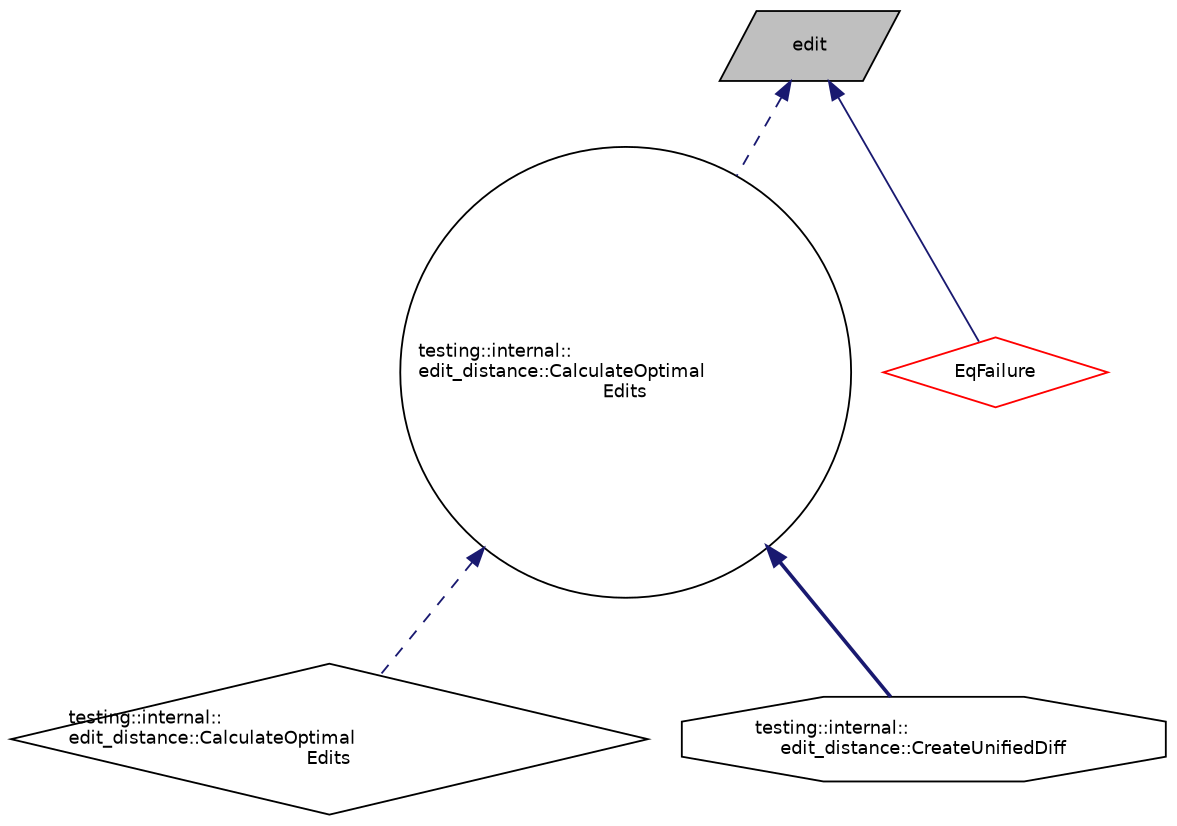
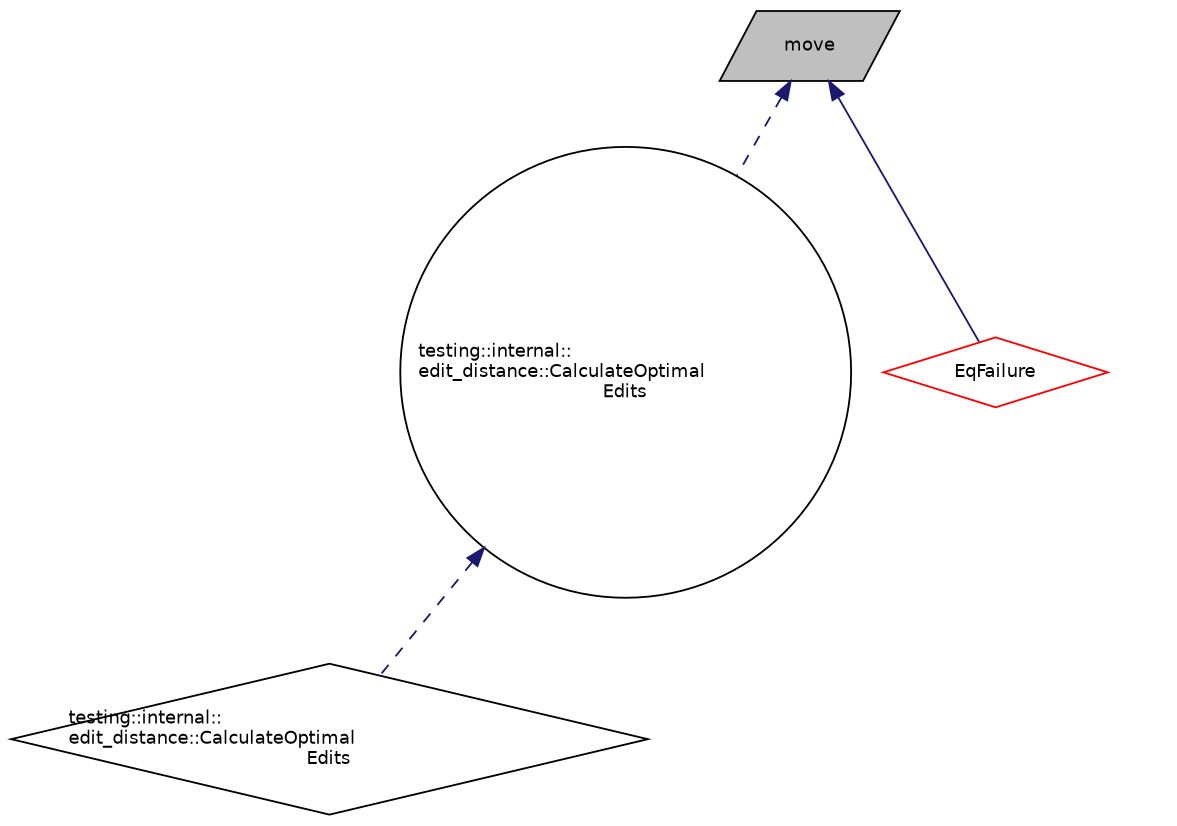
(810, 46) -> (810, 46)
(924, 739) -> none
